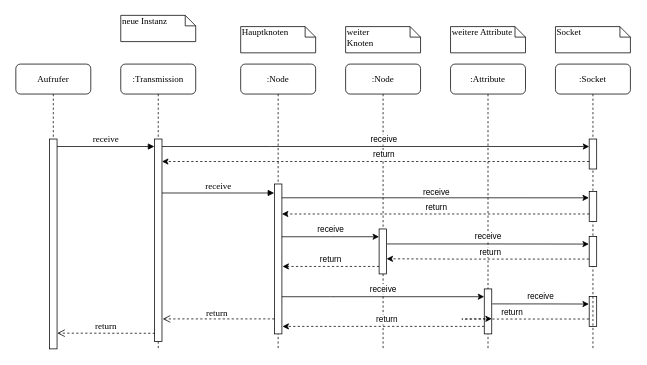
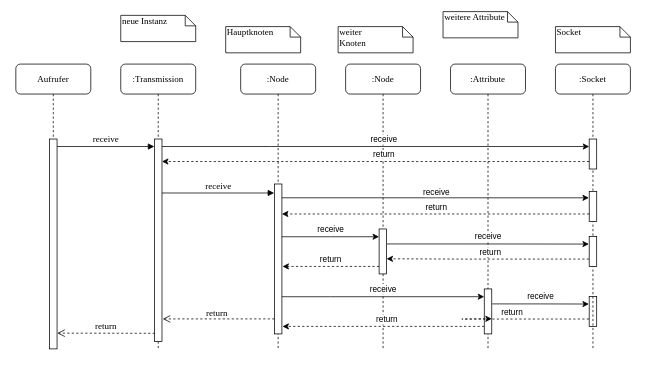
(278, 40) -> (263, 40)
(383, 40) -> (375, 40)
(488, 40) -> (480, 25)
